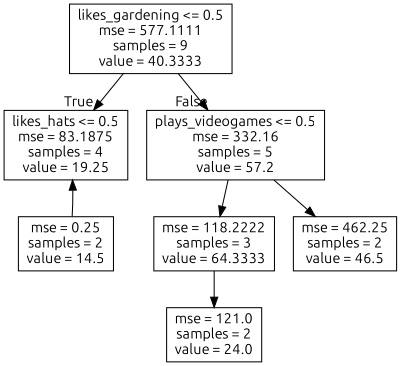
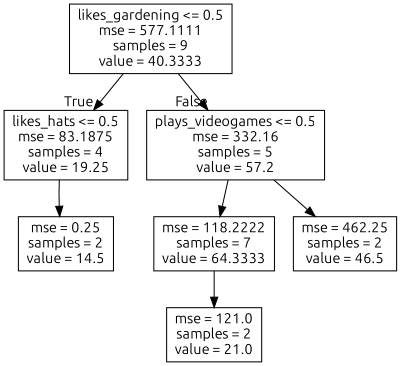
(73, 203) -> (59, 193)
(214, 244) -> (214, 244)
(214, 335) -> (214, 335)
